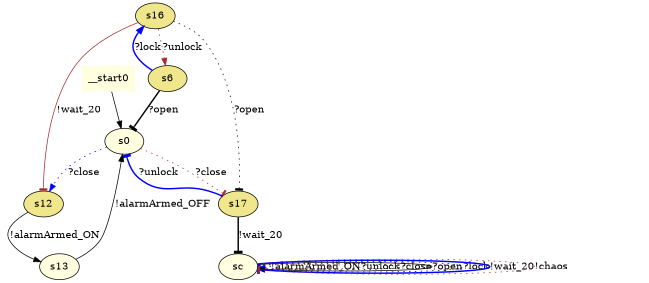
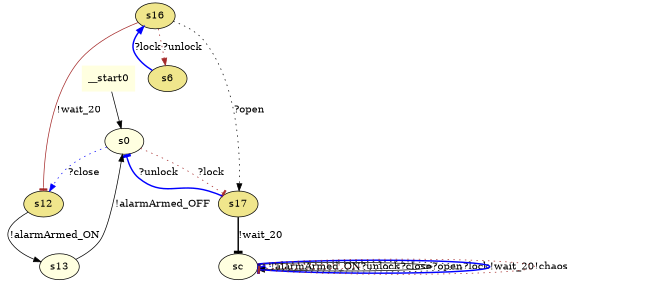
(229, 91) -> (229, 91)
(147, 108) -> none
(211, 173) -> (211, 173)
